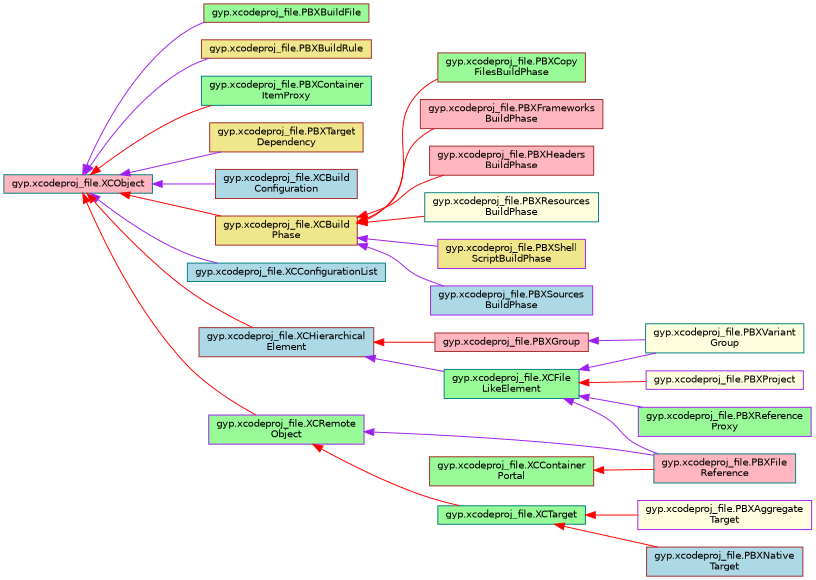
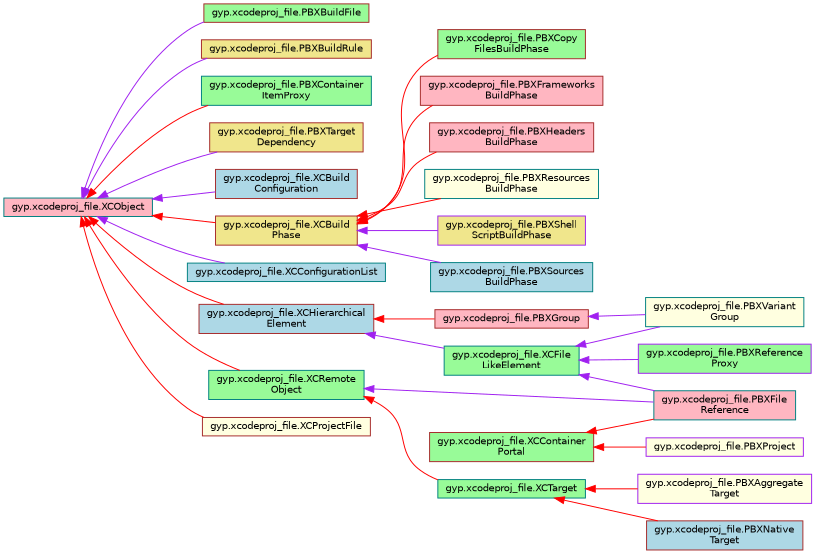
(512, 300) -> (512, 277)
(617, 382) -> (625, 447)
none -> (286, 427)
(286, 430) -> (286, 385)
